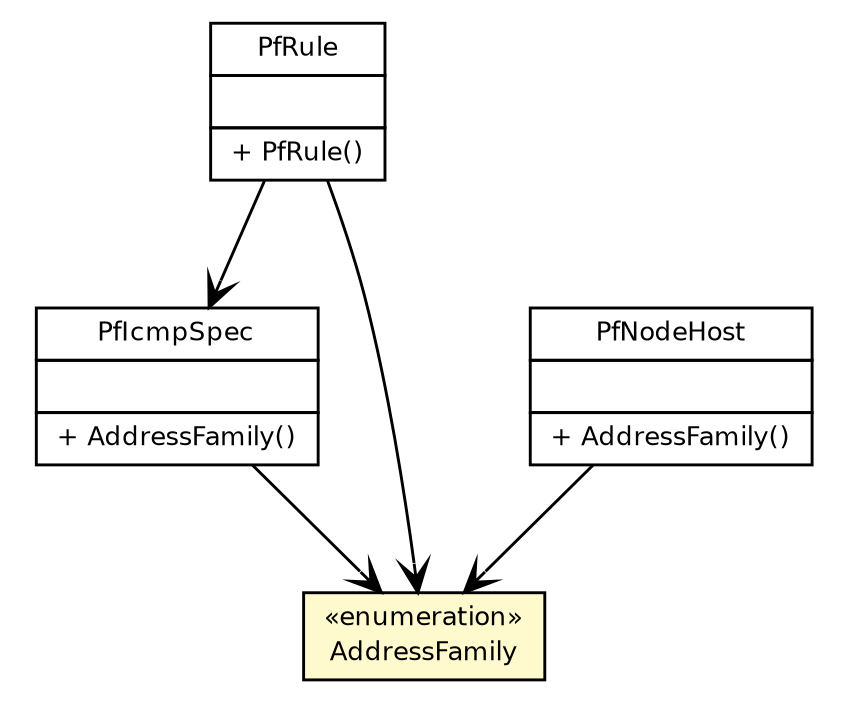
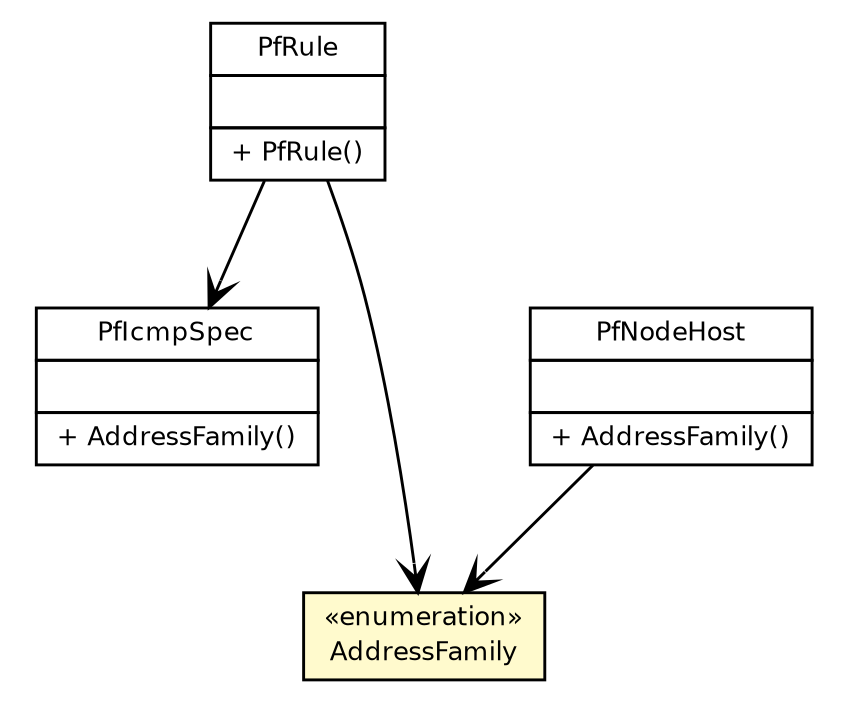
(306, 518) -> none
